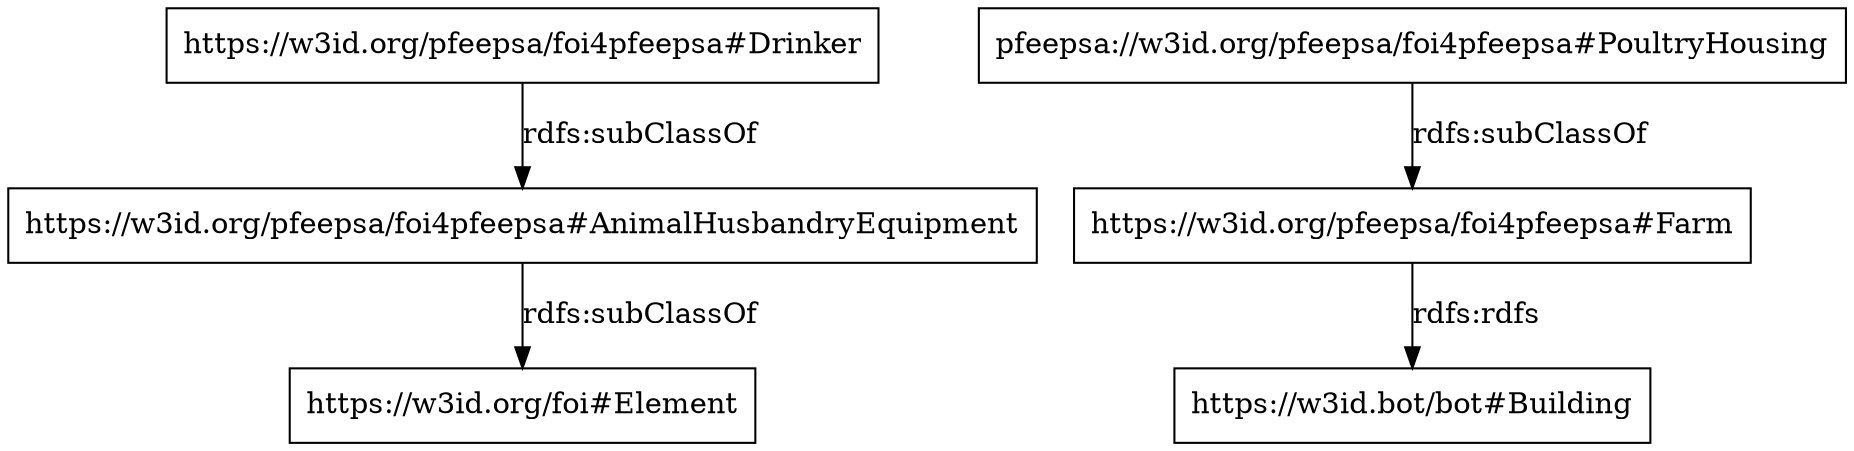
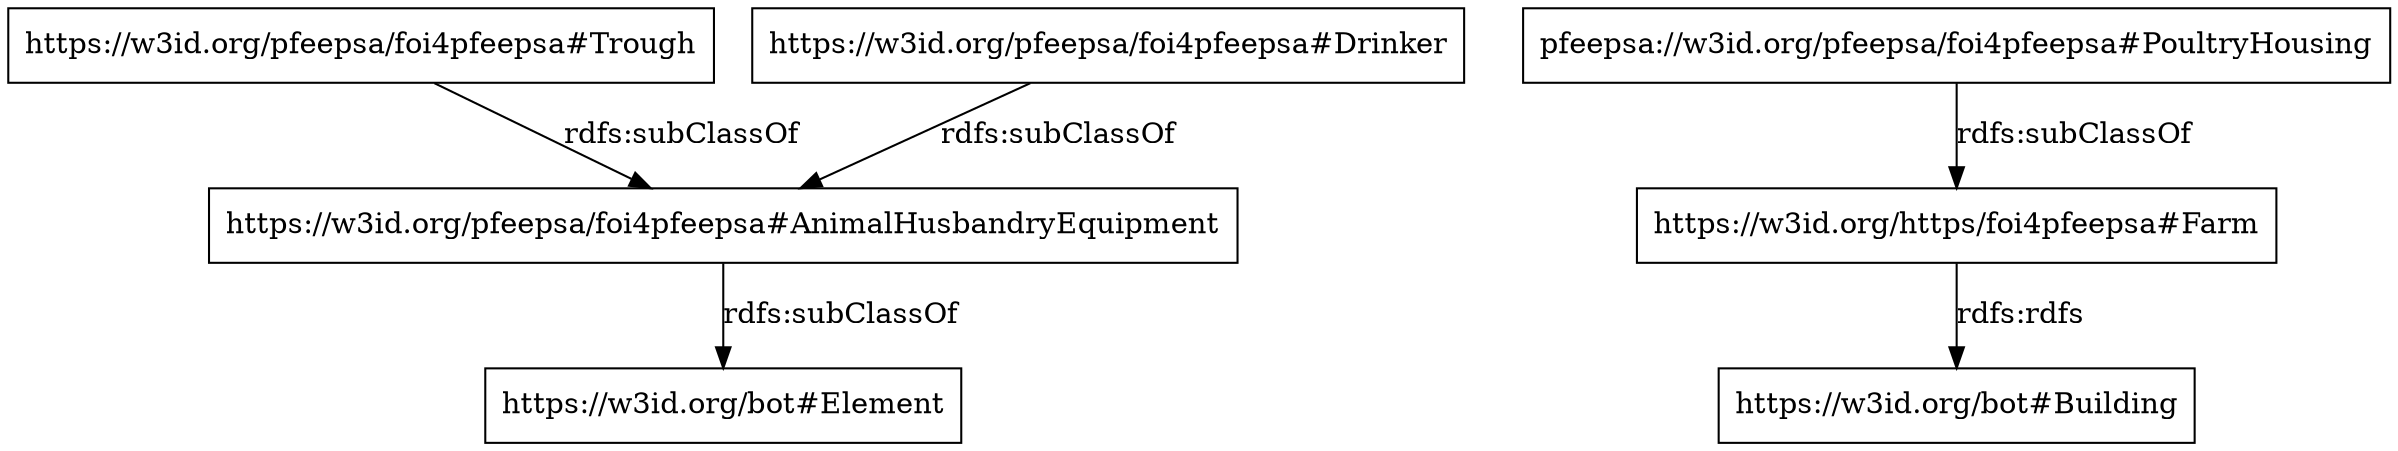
none -> (361, 46)
(1412, 226) -> (1957, 226)
(523, 406) -> (723, 406)
(1412, 406) -> (1957, 406)
